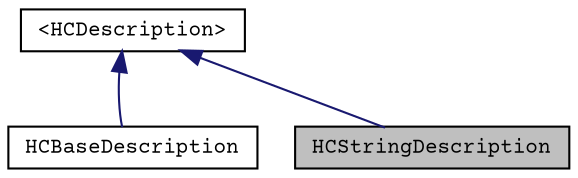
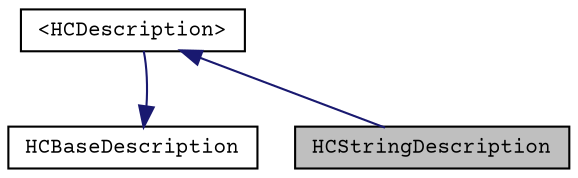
(119, 100) -> (147, 79)
